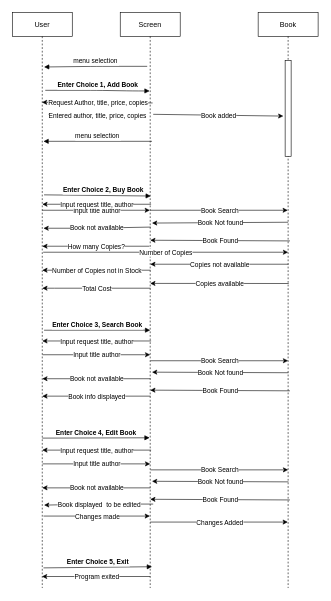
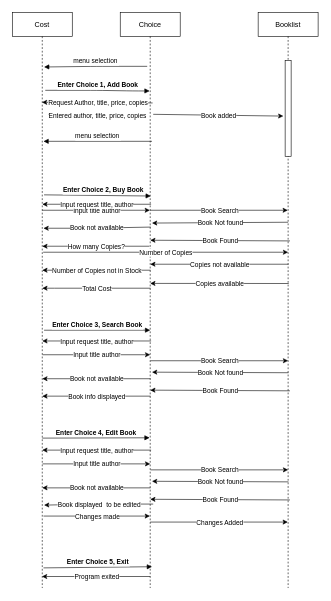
(42, 25) -> (42, 25)
(150, 25) -> (150, 25)
(288, 25) -> (288, 25)
